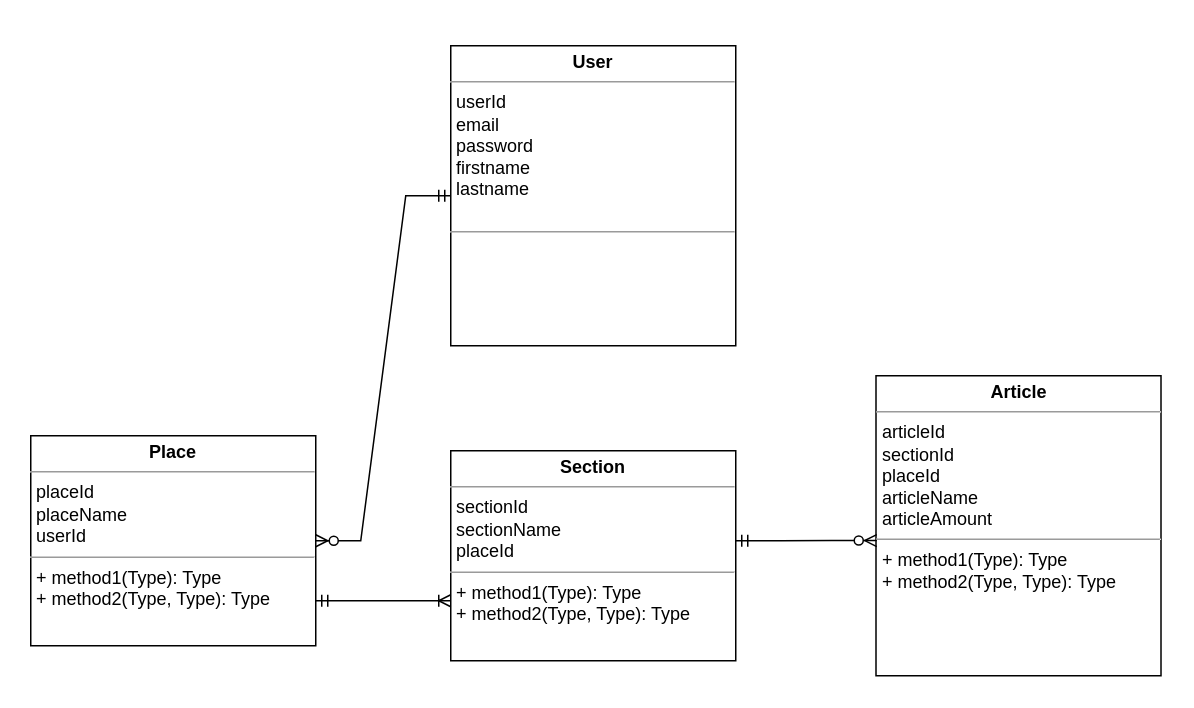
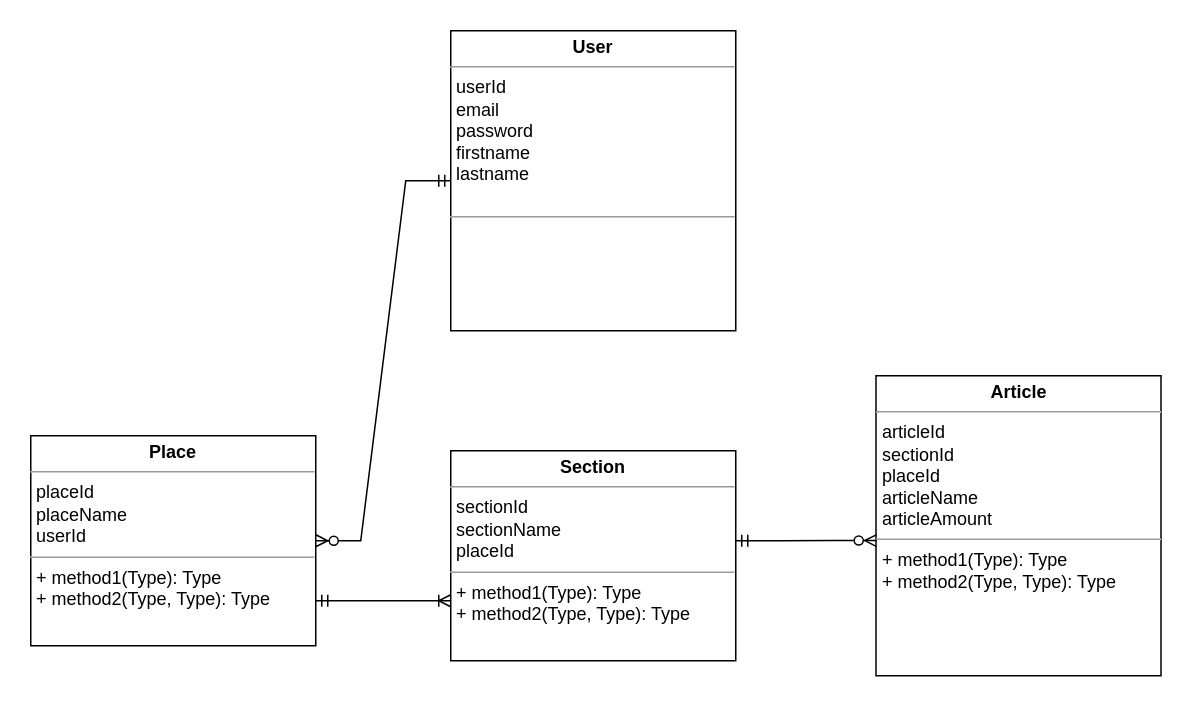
(593, 196) -> (593, 181)
